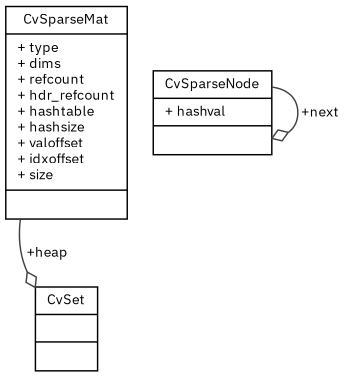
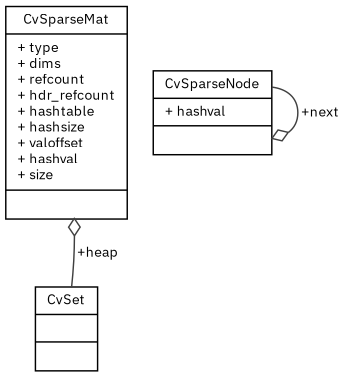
(51, 159) -> (48, 159)
(20, 246) -> (74, 262)
